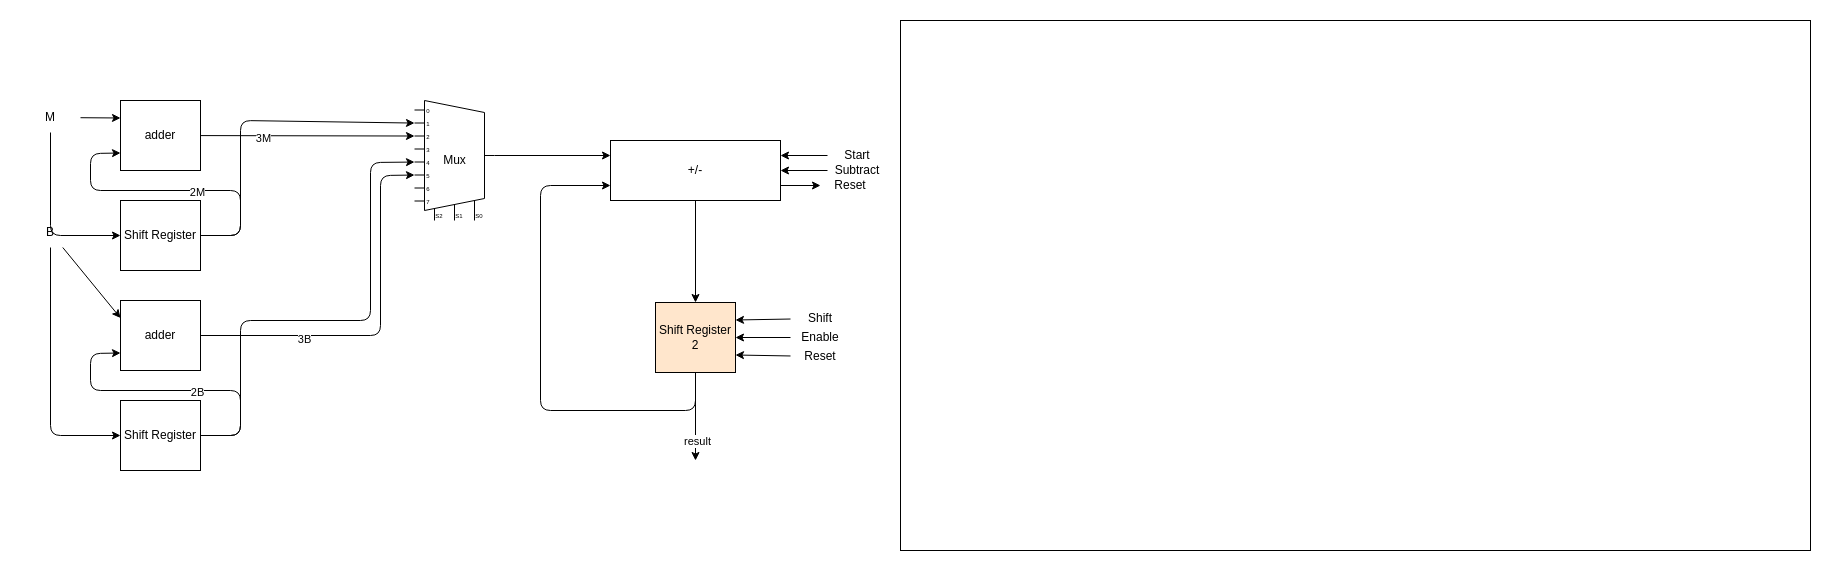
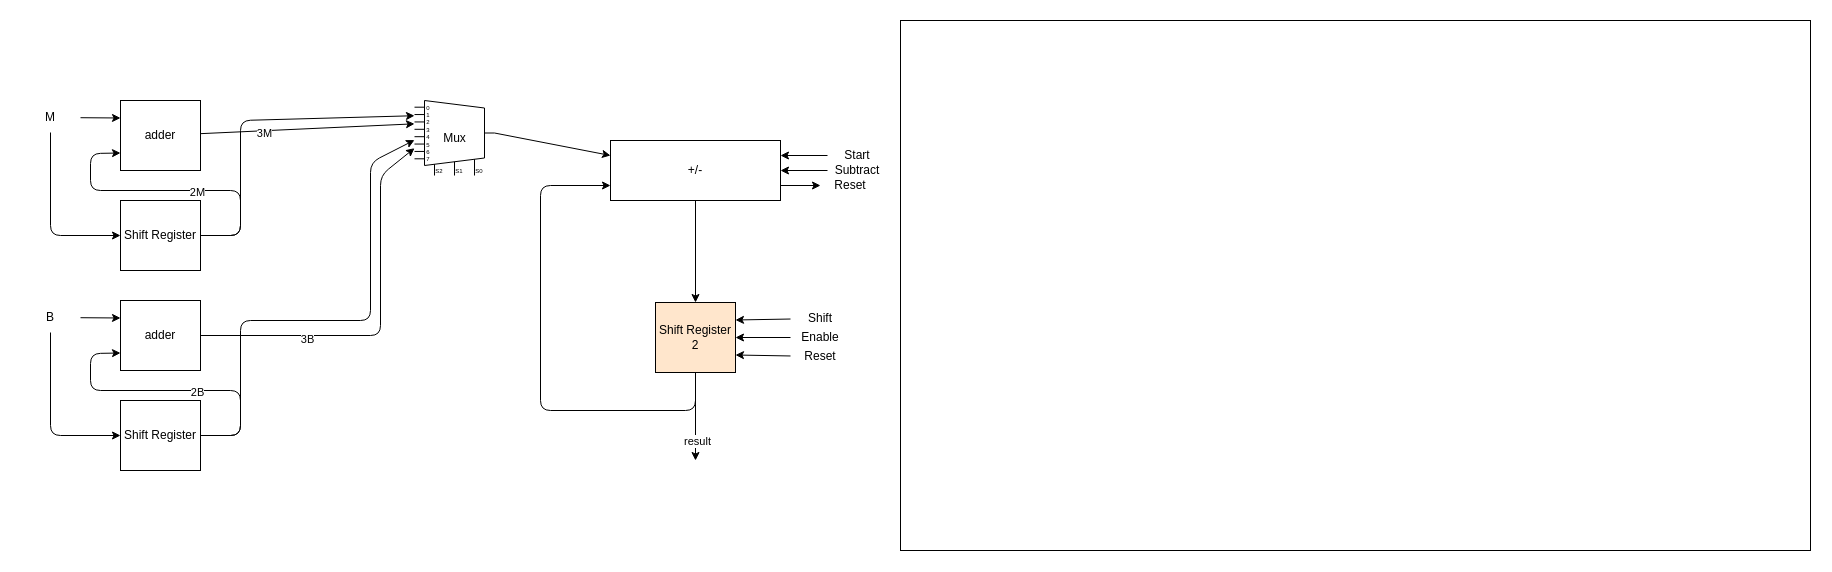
(455, 161) -> (455, 138)
(51, 233) -> (51, 318)
